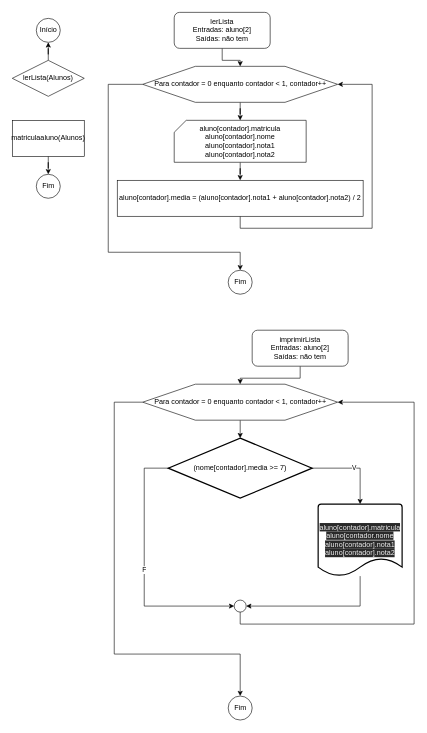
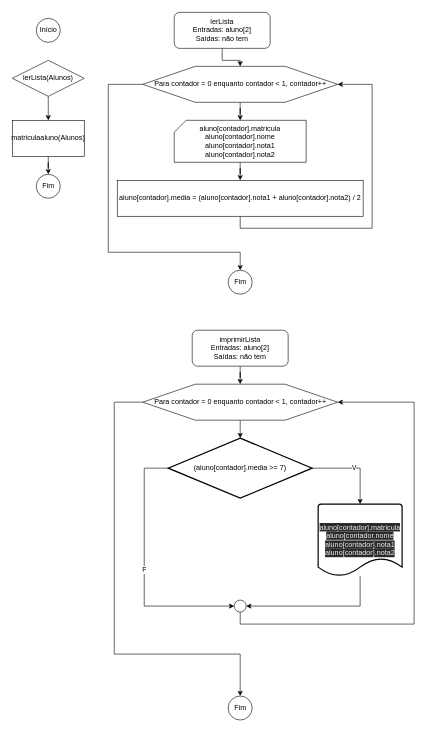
(48, 51) -> (48, 114)
(300, 348) -> (240, 348)
(240, 468) -> (240, 468)
